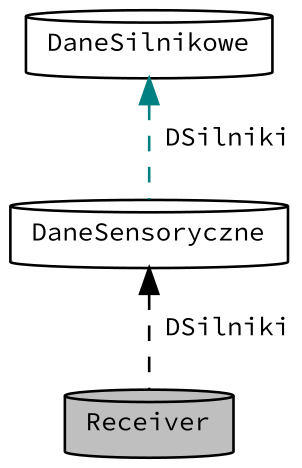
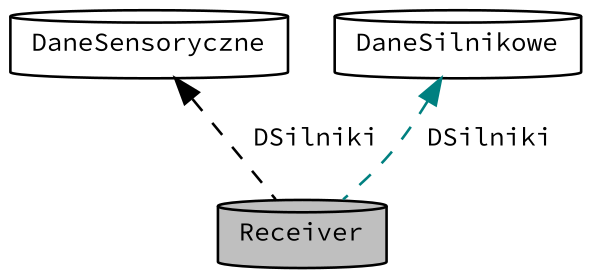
(149, 152) -> (390, 154)
